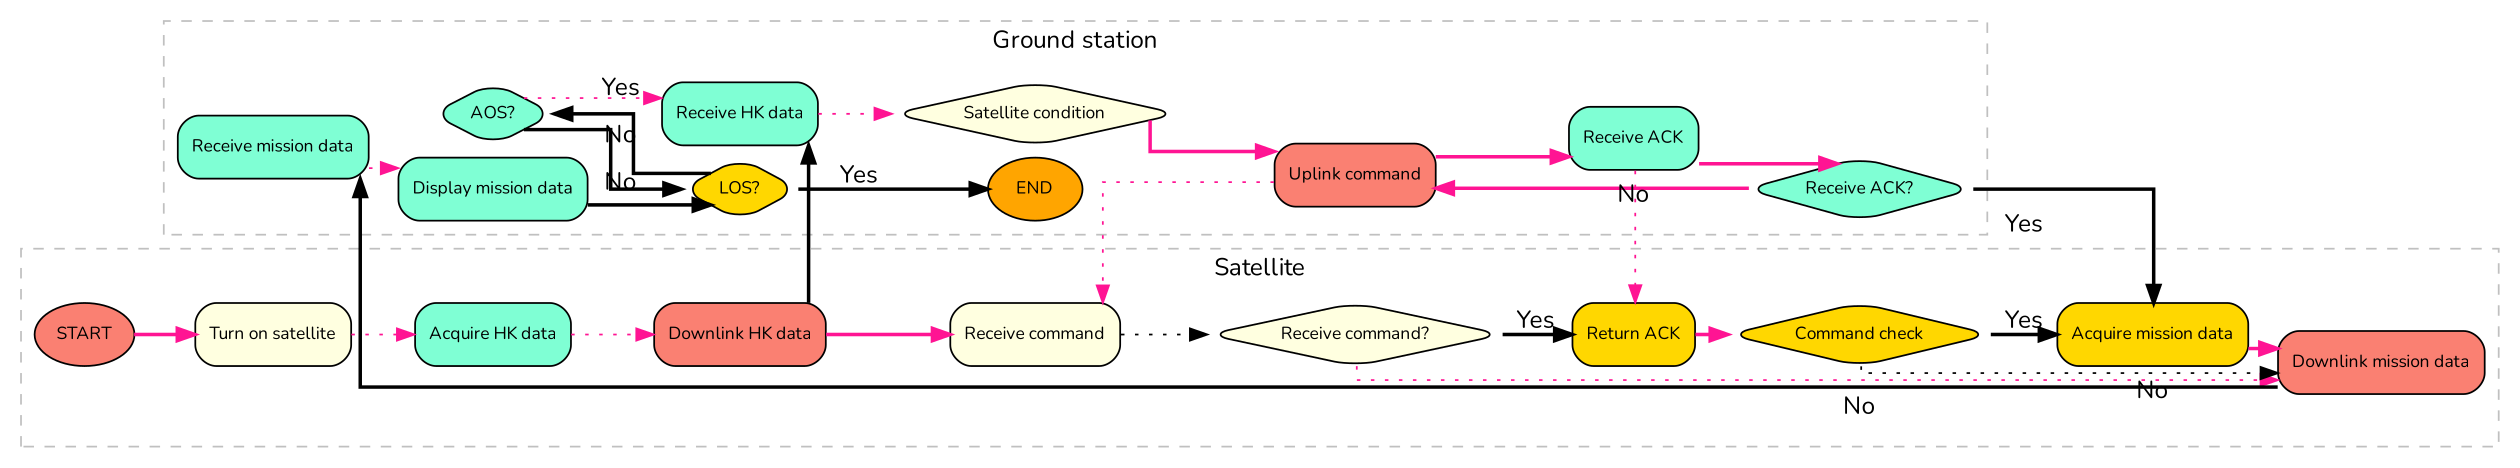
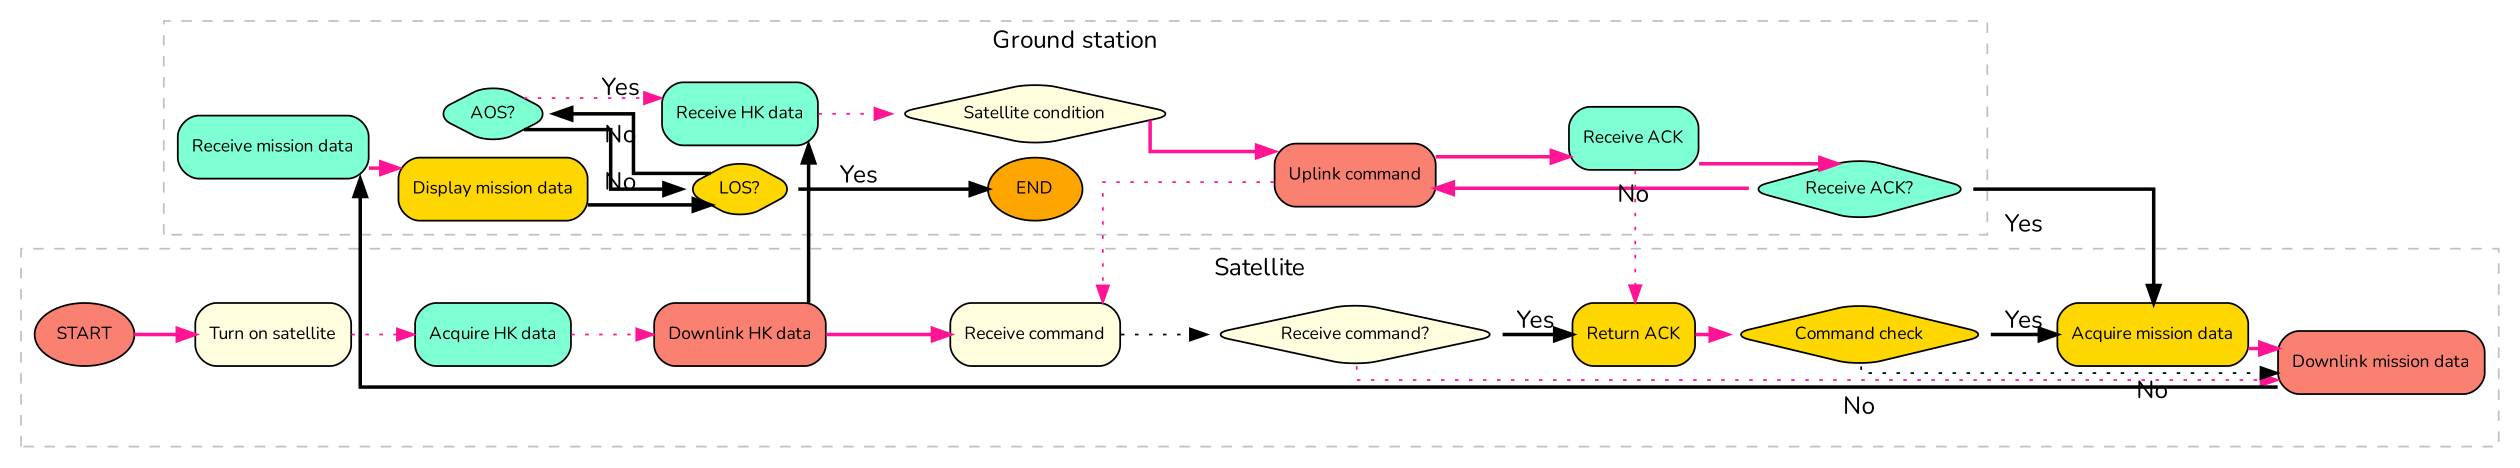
(375, 168) -> (375, 168)
(493, 189) -> (493, 189)
